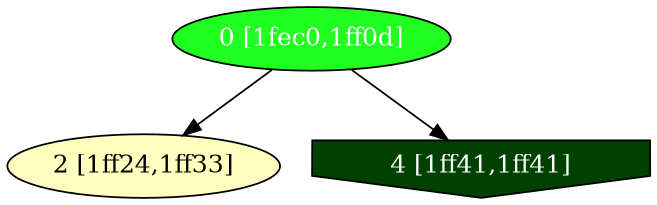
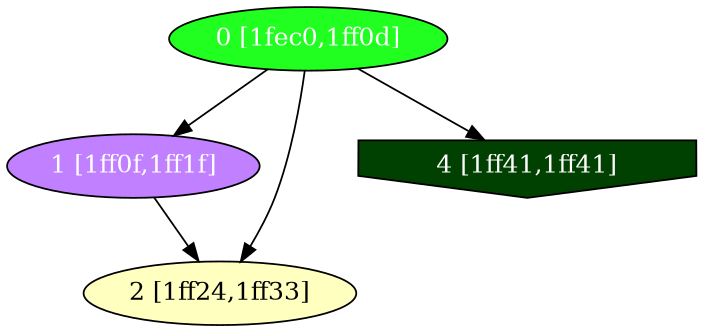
none -> (133, 166)
